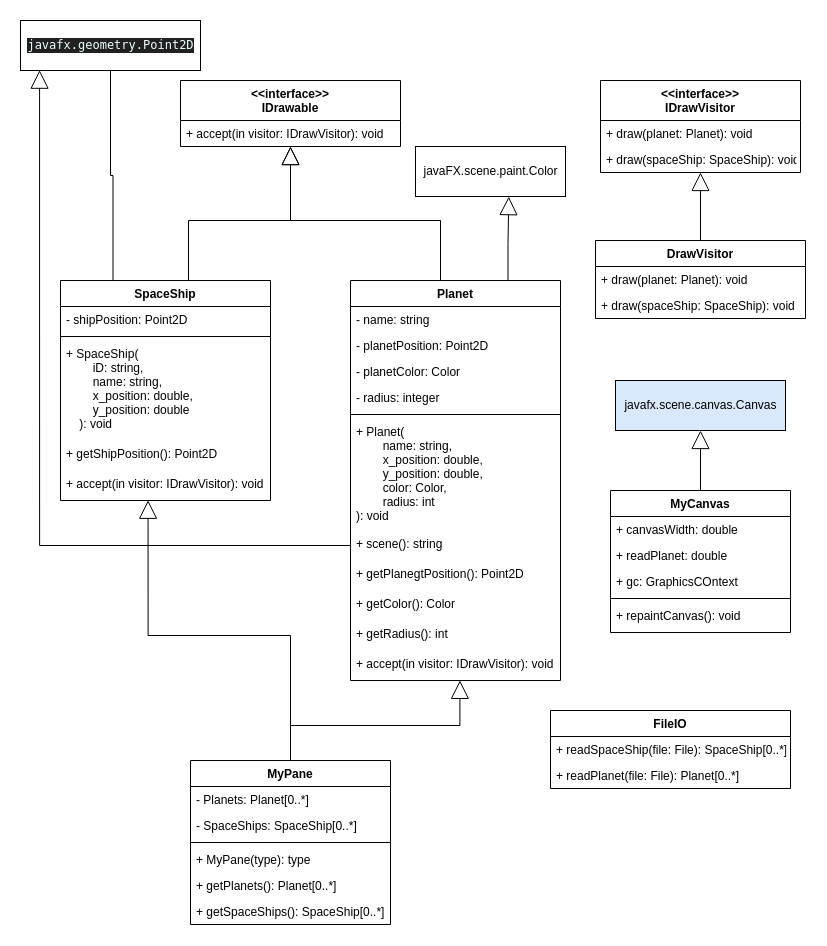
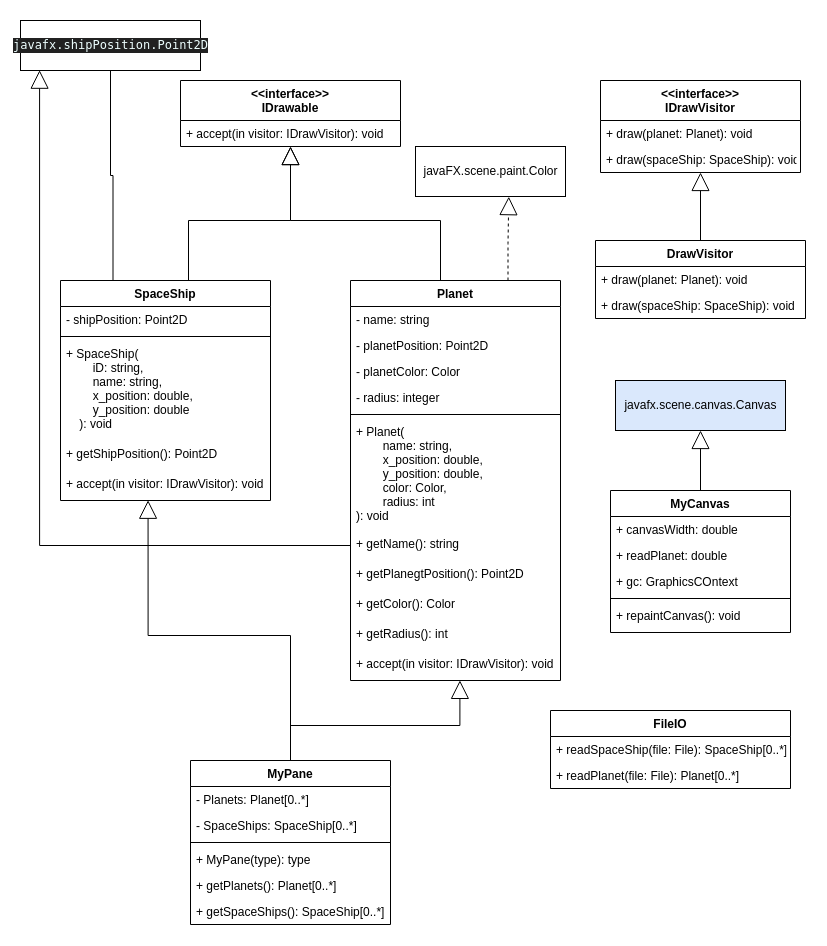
(111, 46) -> (111, 46)
(508, 248) -> (508, 248)
(407, 544) -> (414, 544)
